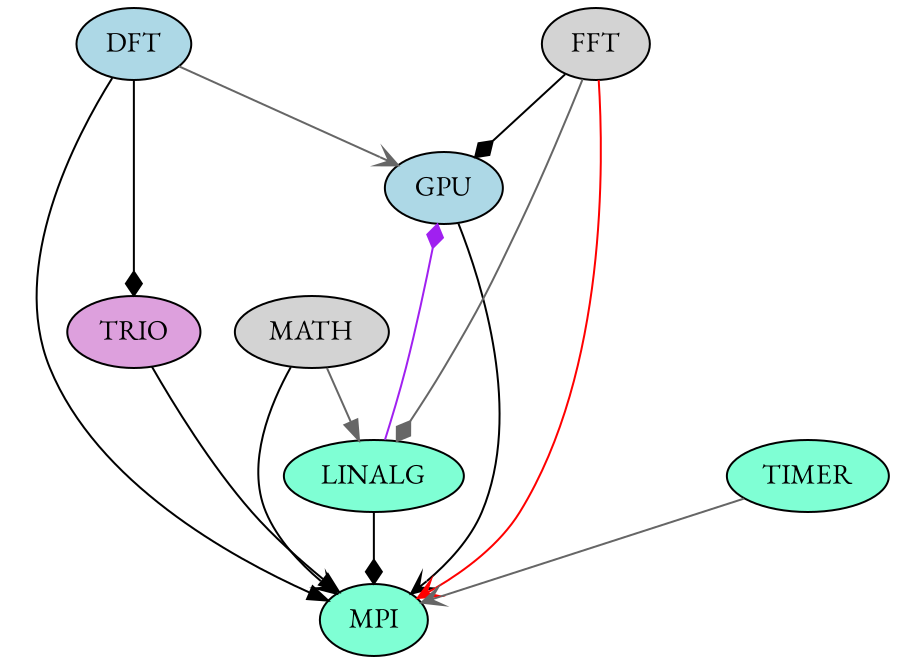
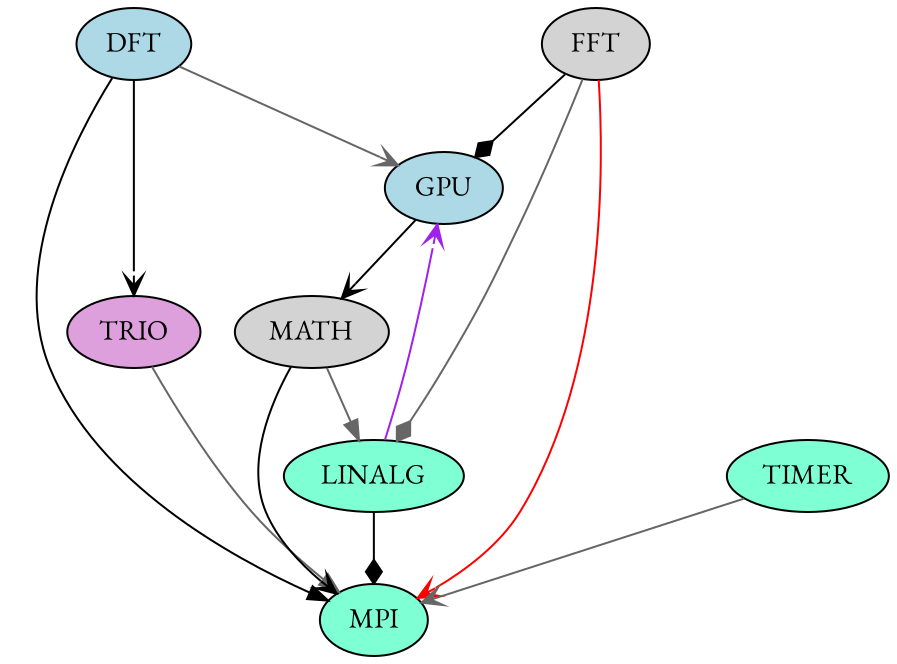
(134, 176) -> (134, 176)
(412, 345) -> (412, 345)
(499, 411) -> (386, 252)
(227, 481) -> (227, 481)
